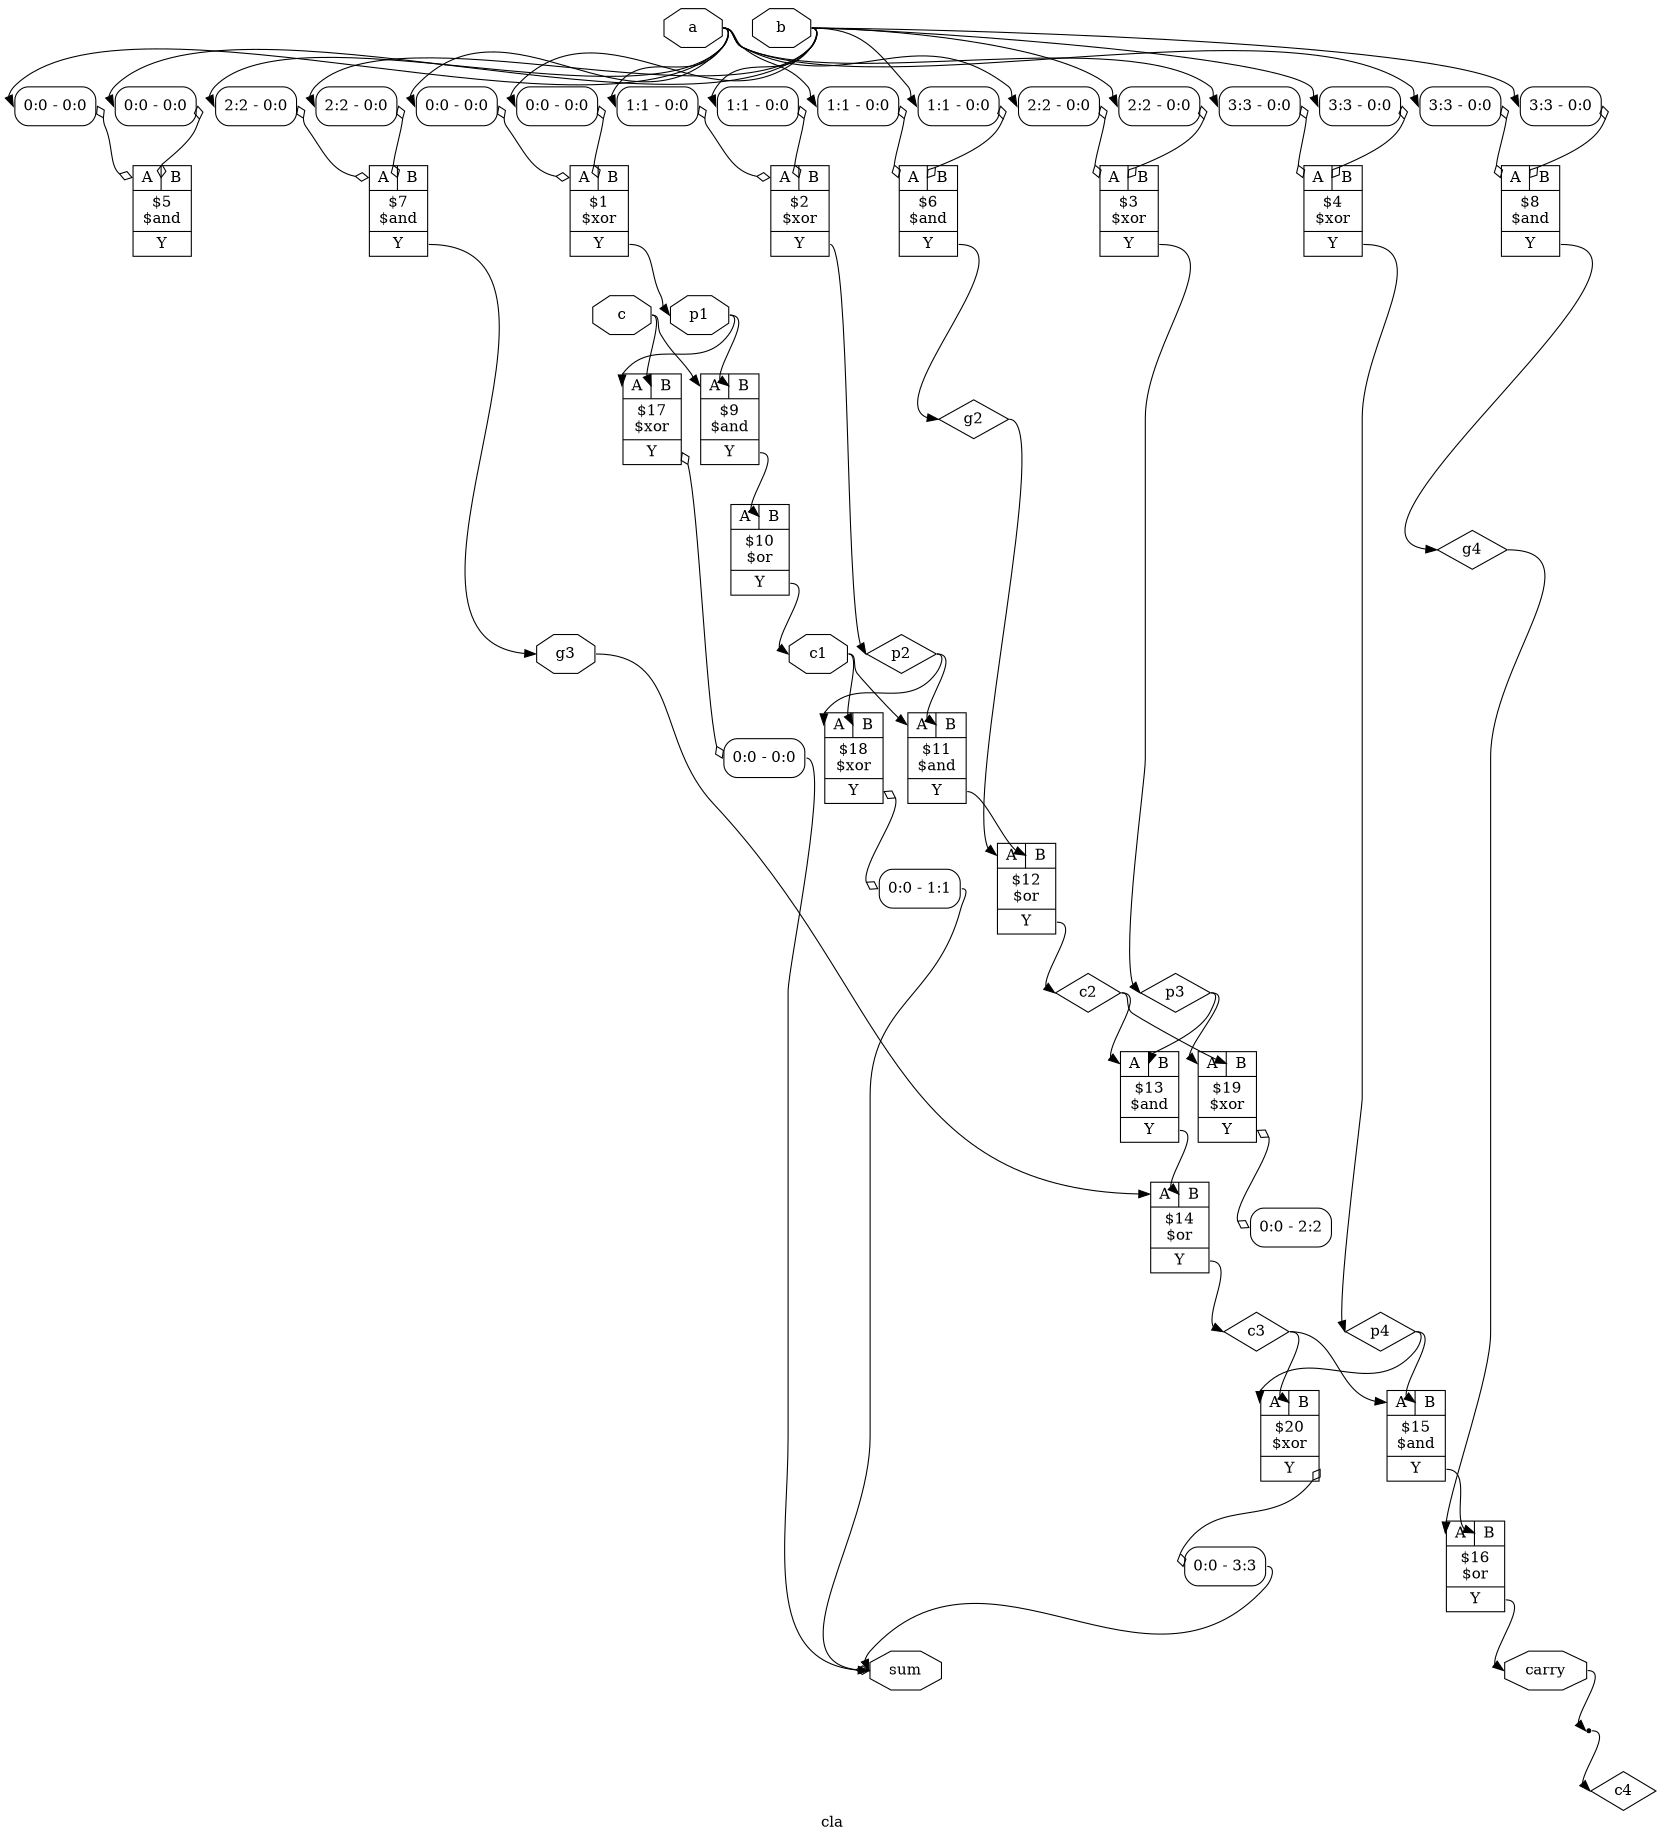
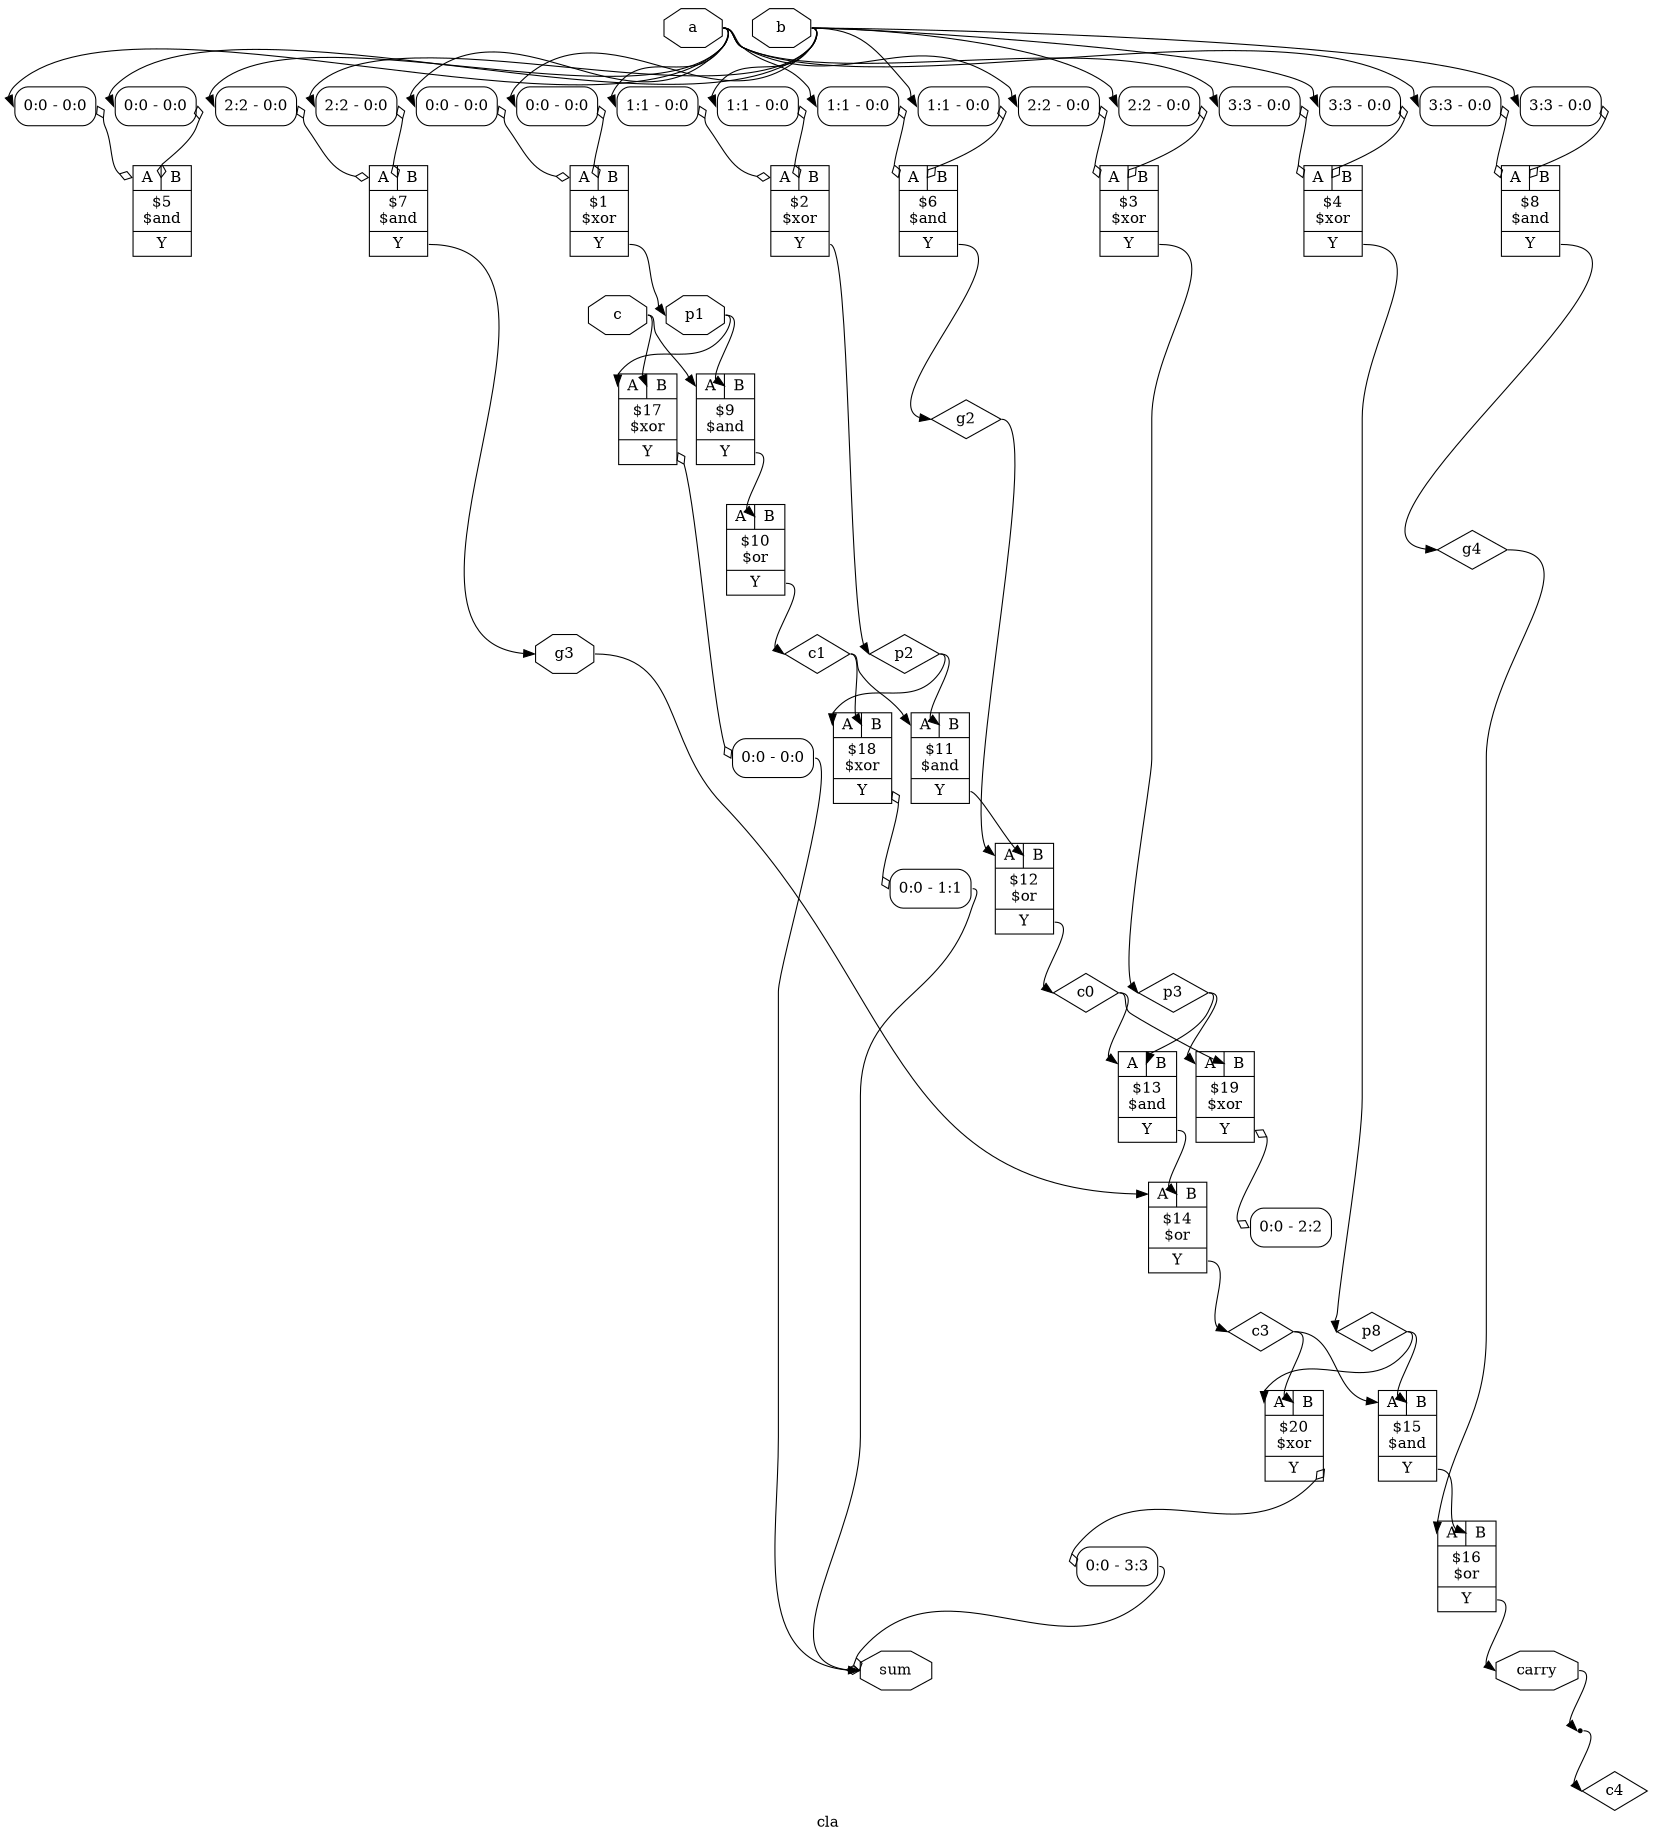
(818, 654) -> (817, 654)
(1088, 993) -> (1086, 993)
(1381, 1332) -> (1372, 1332)
(1075, 1620) -> (1018, 1620)
